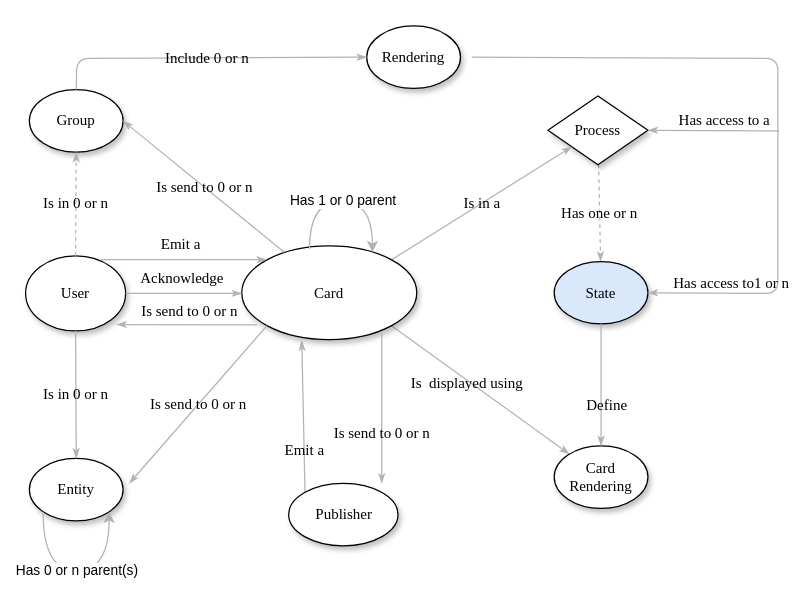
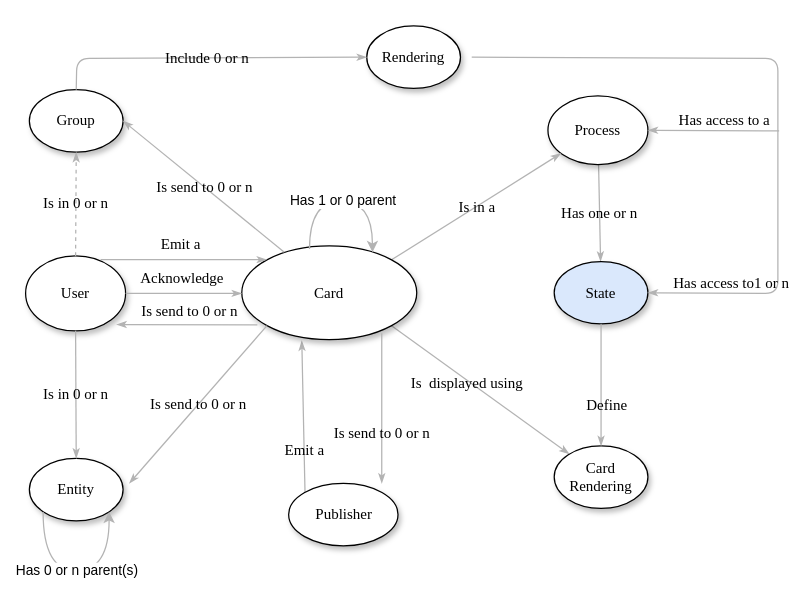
(598, 130) -> (598, 130)
(599, 165) -> (599, 165)
